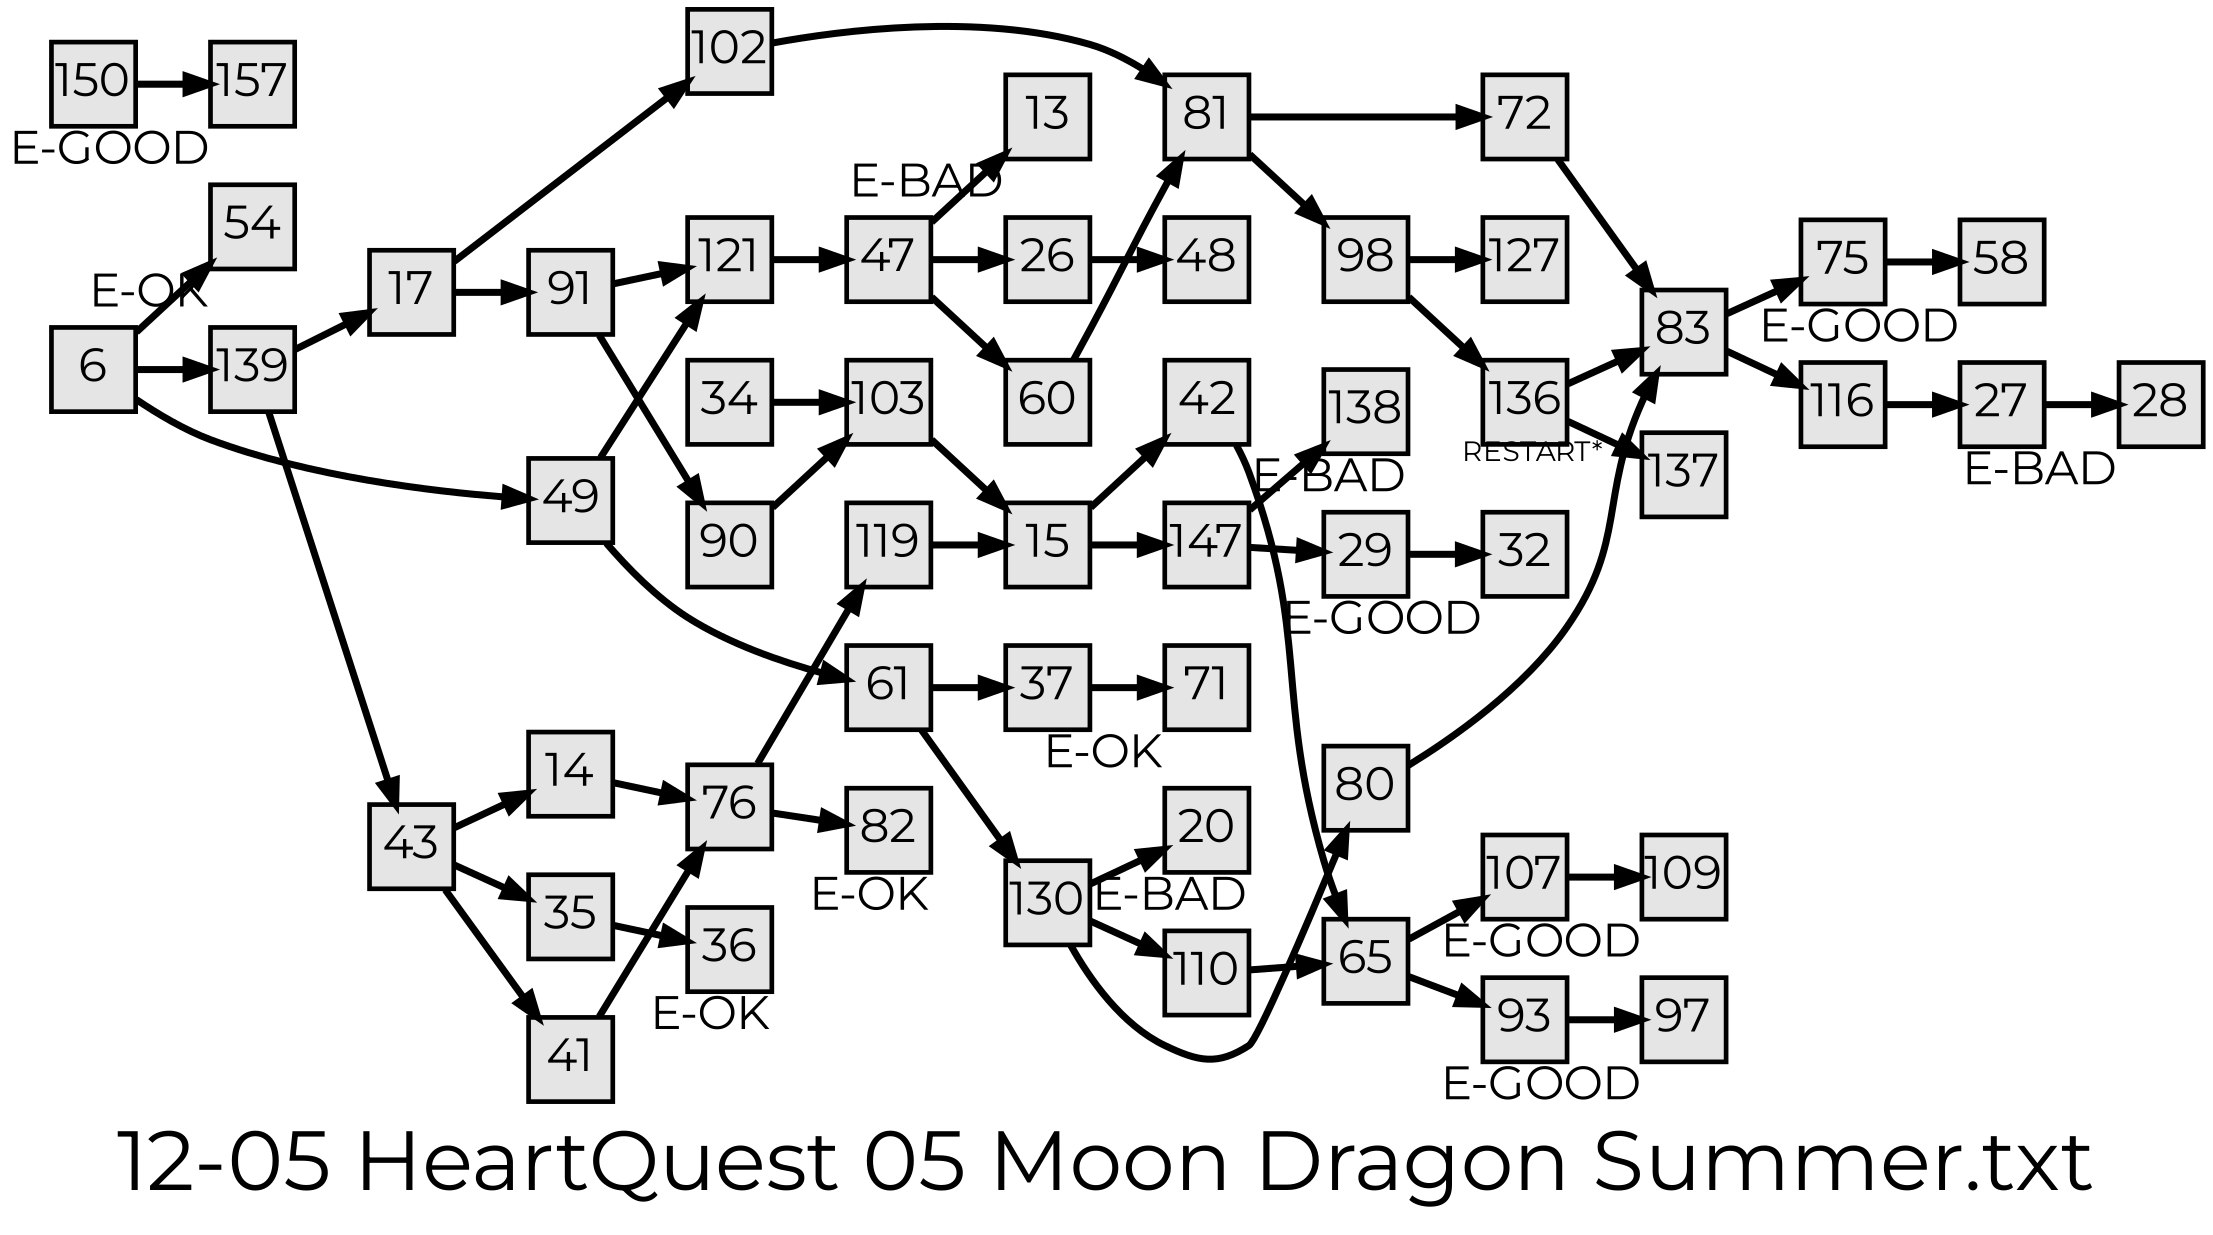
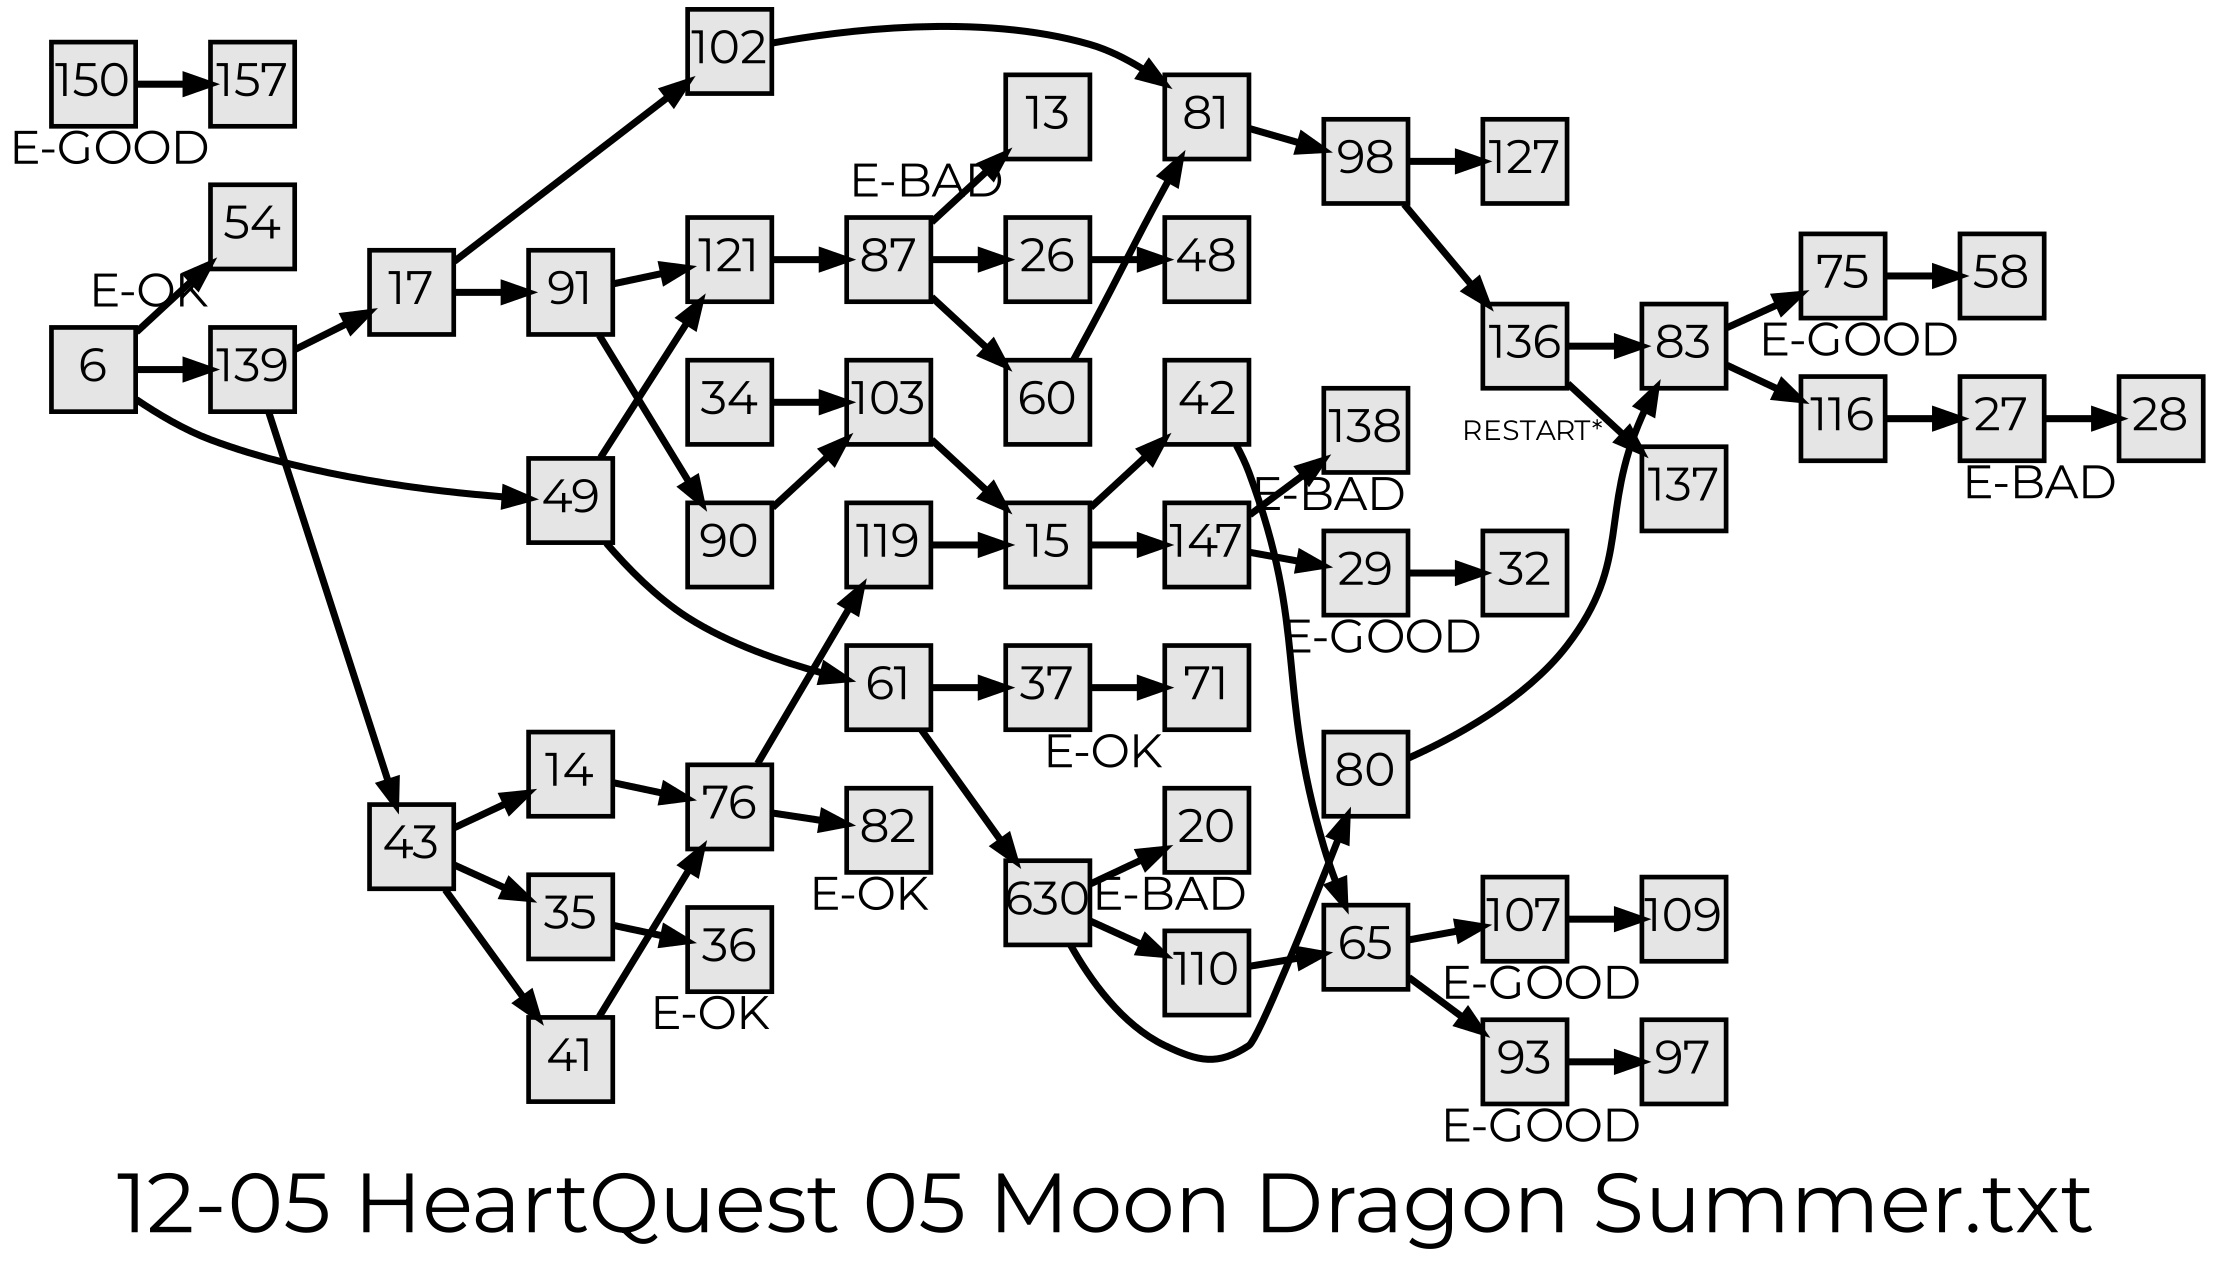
(1525, 117) -> none
(889, 260) -> (889, 260)
(1048, 903) -> (1048, 903)
